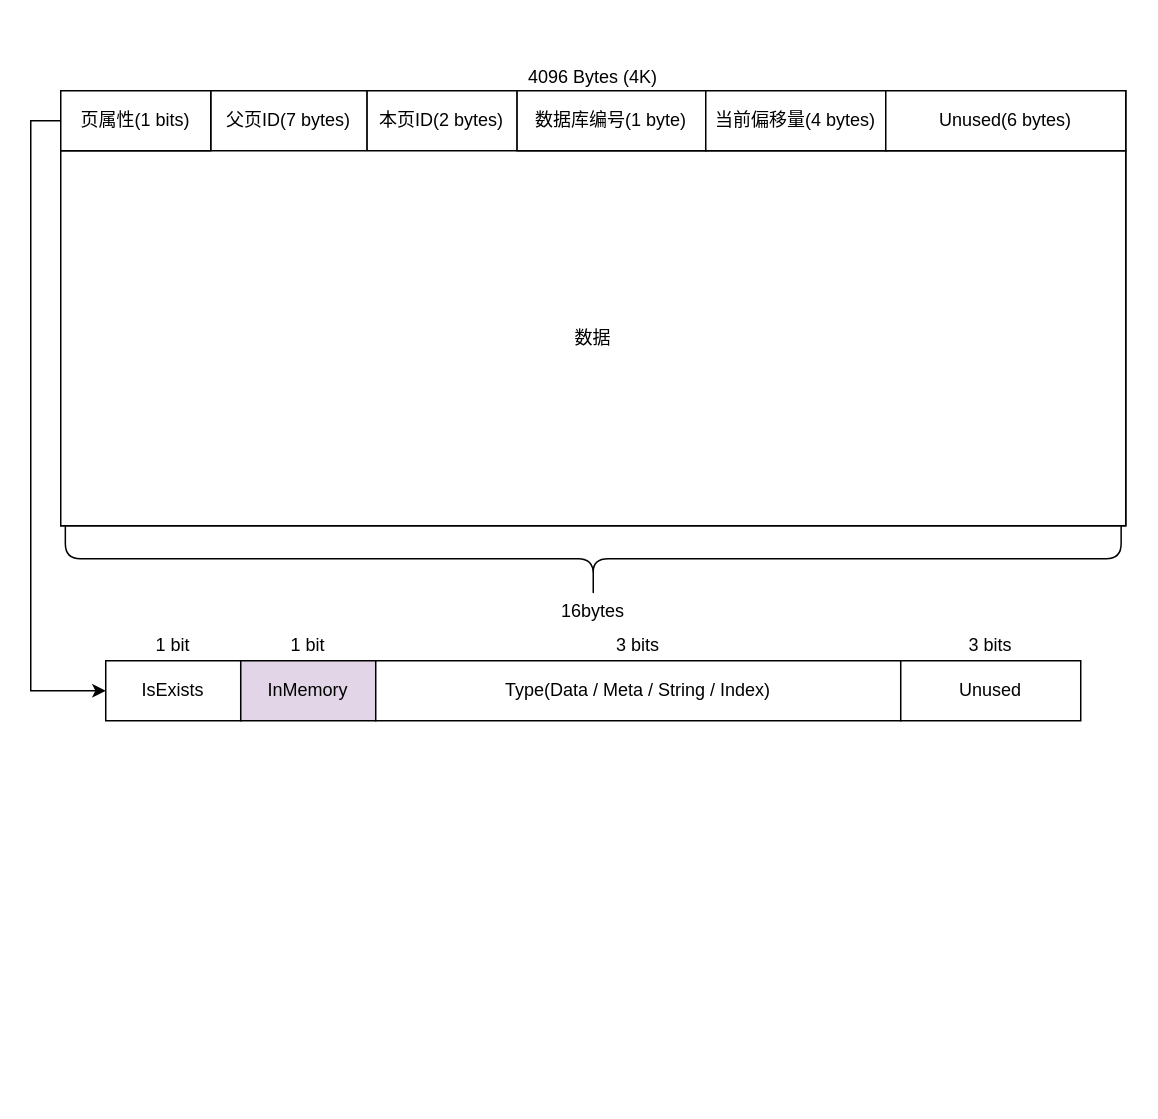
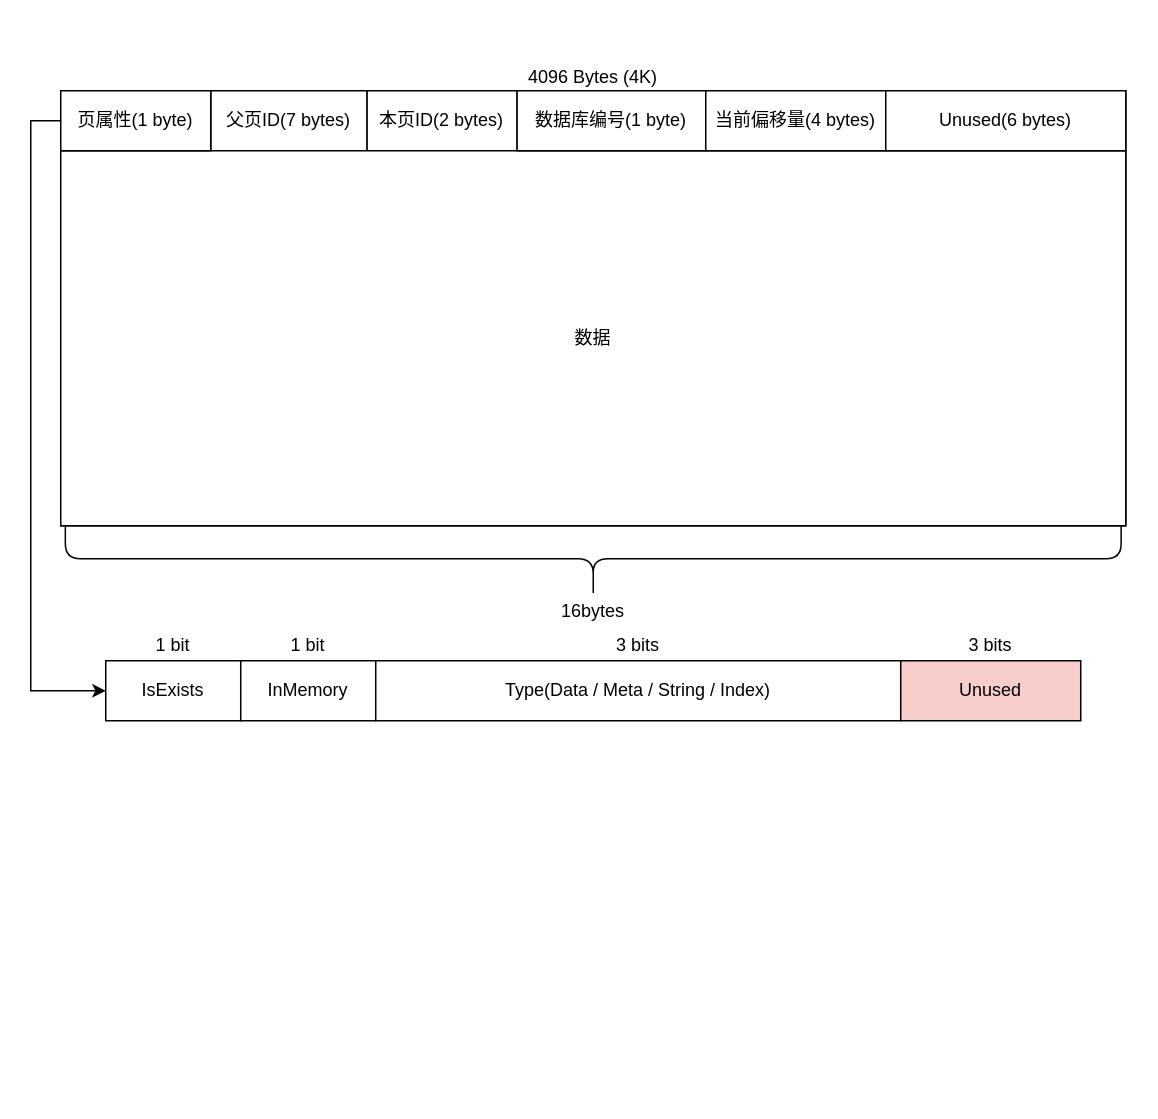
(136, 121) -> (136, 121)
(308, 691) -> (308, 691)
(991, 691) -> (991, 691)
